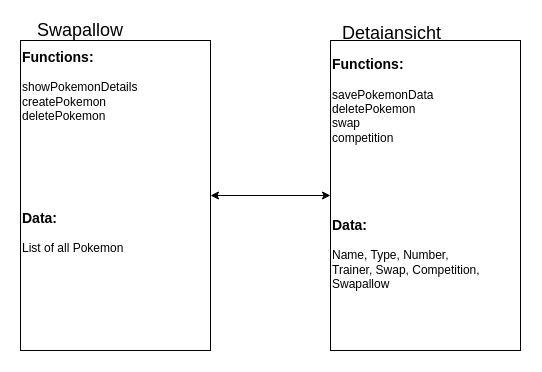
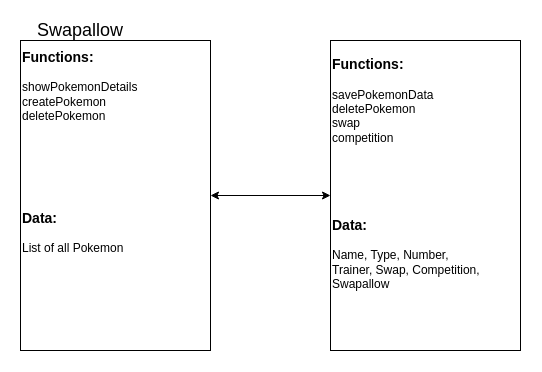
(396, 31) -> none
